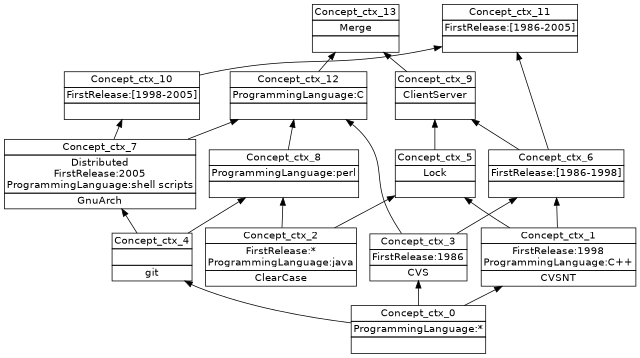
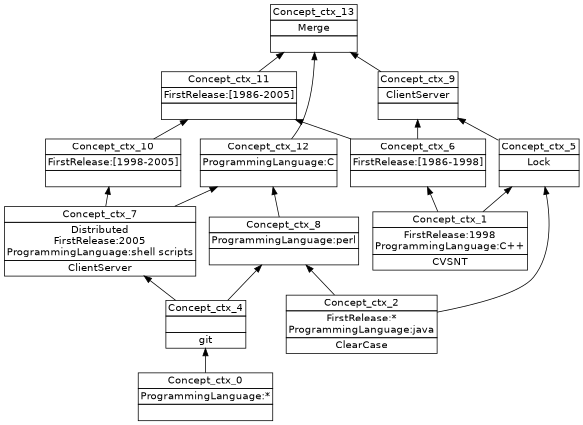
none -> (268, 64)
(100, 201) -> (100, 268)
(418, 257) -> none
(480, 298) -> none
